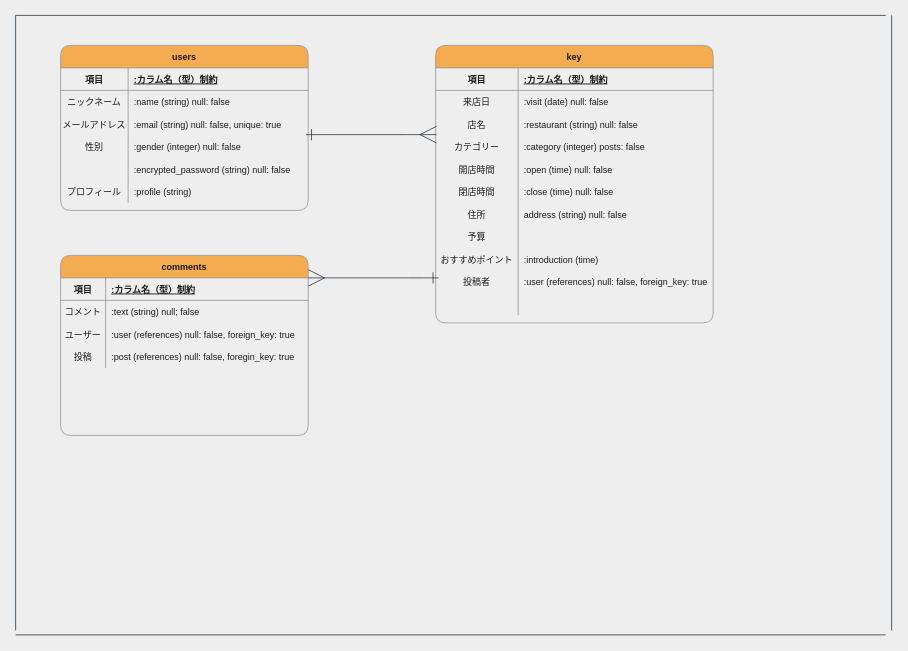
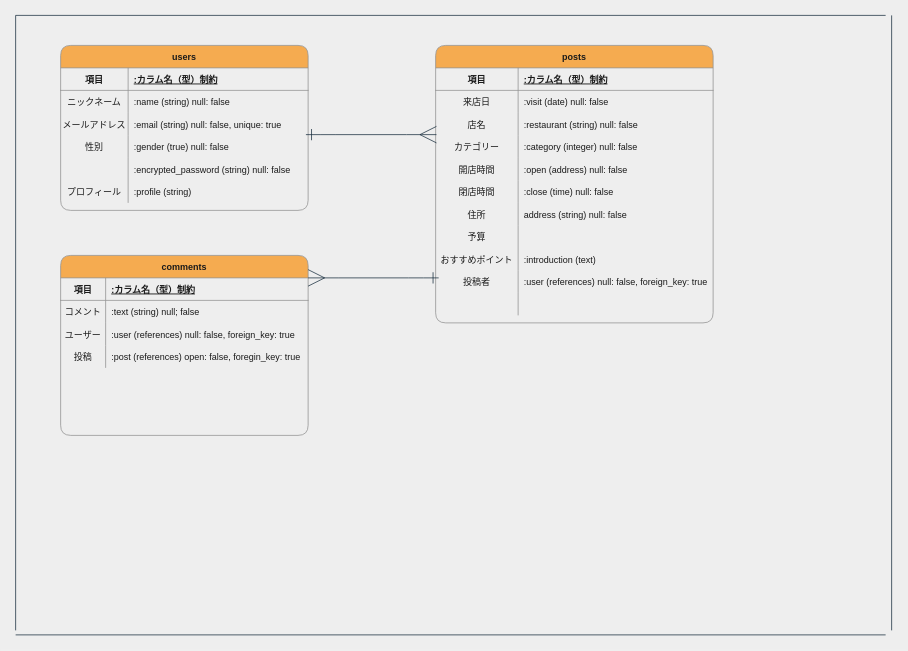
(574, 57) -> (574, 57)
(196, 147) -> (190, 147)
(596, 147) -> (591, 147)
(573, 170) -> (582, 170)
(568, 260) -> (569, 260)
(219, 357) -> (222, 357)
